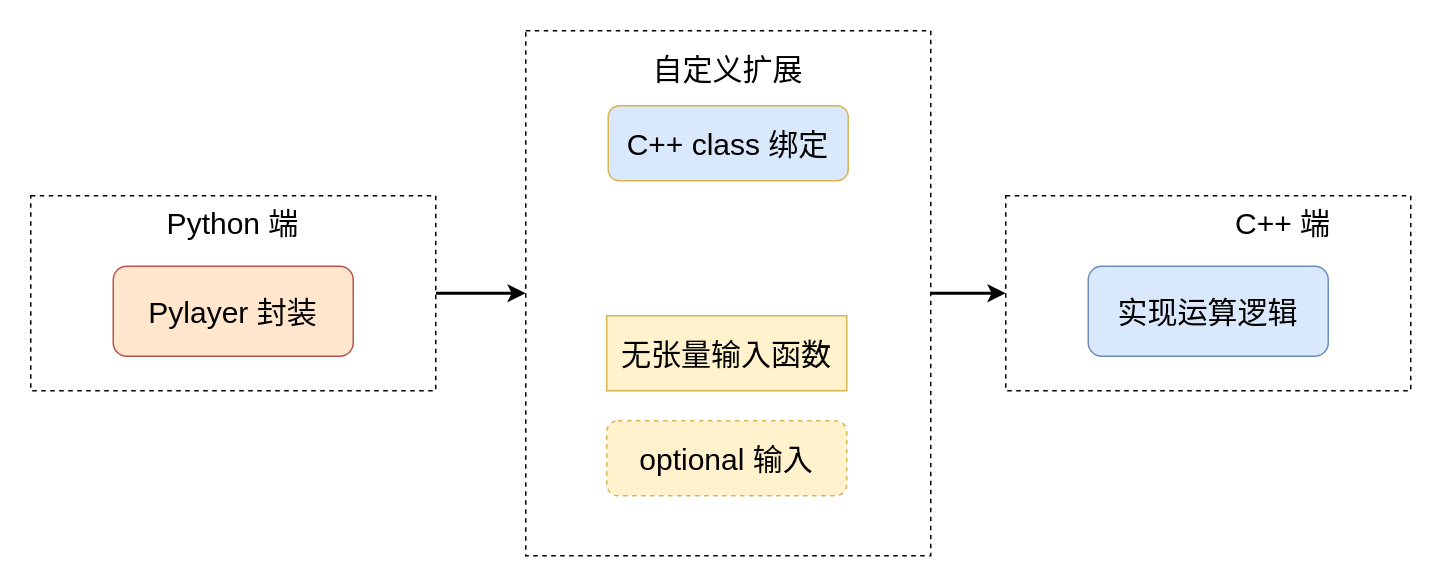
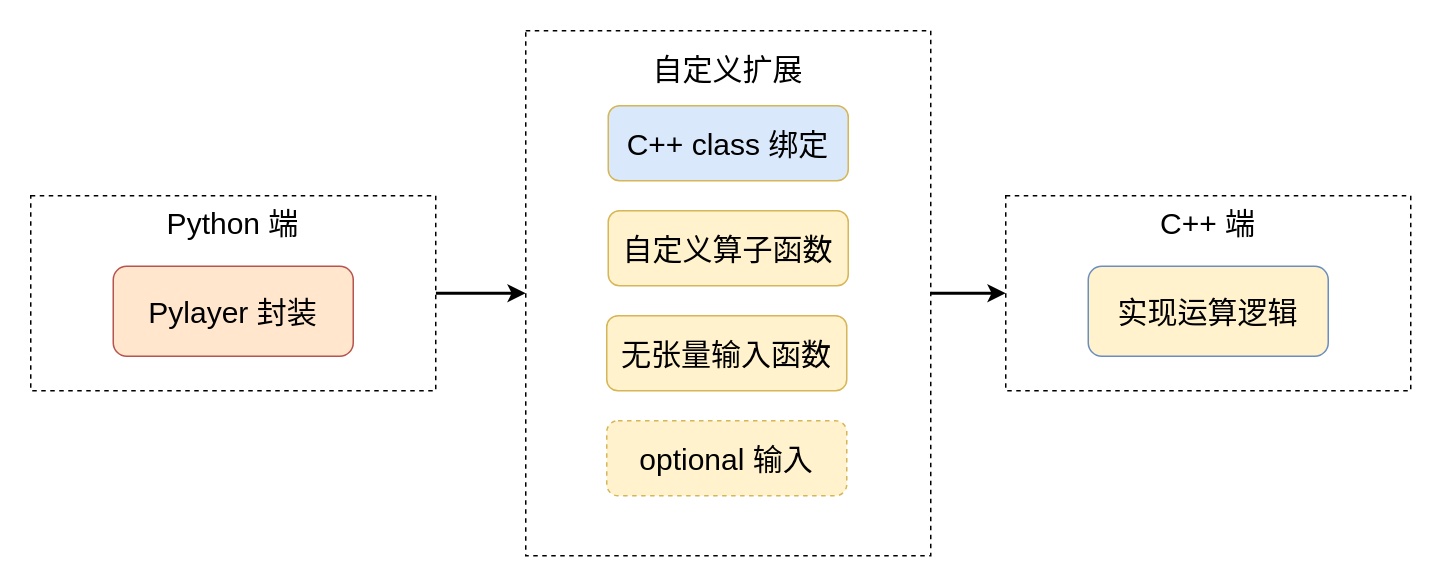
(1283, 223) -> (1208, 223)
none -> (728, 248)
(1208, 311) -> (1208, 311)
(727, 353) -> (727, 353)
